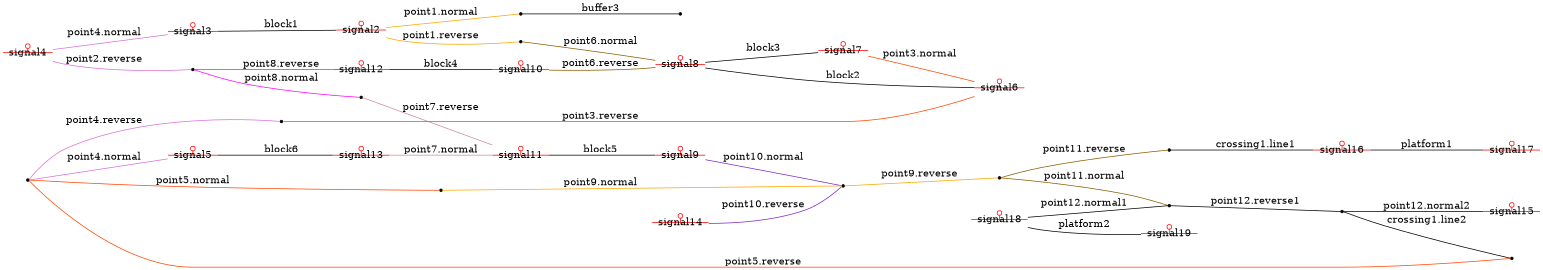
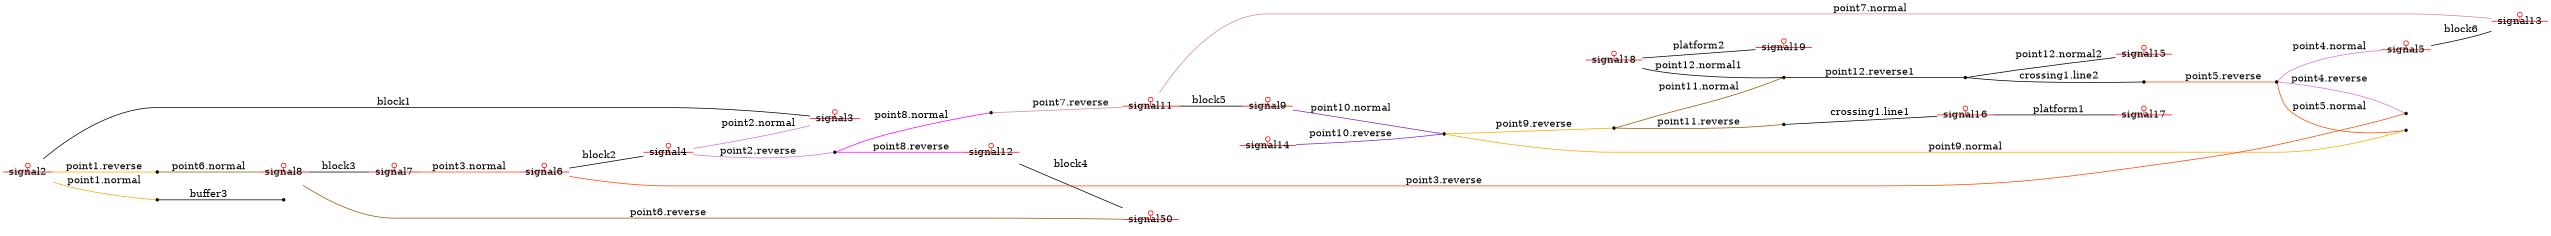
(104, 33) -> (758, 123)
(521, 70) -> (1151, 220)
(840, 83) -> (606, 162)
